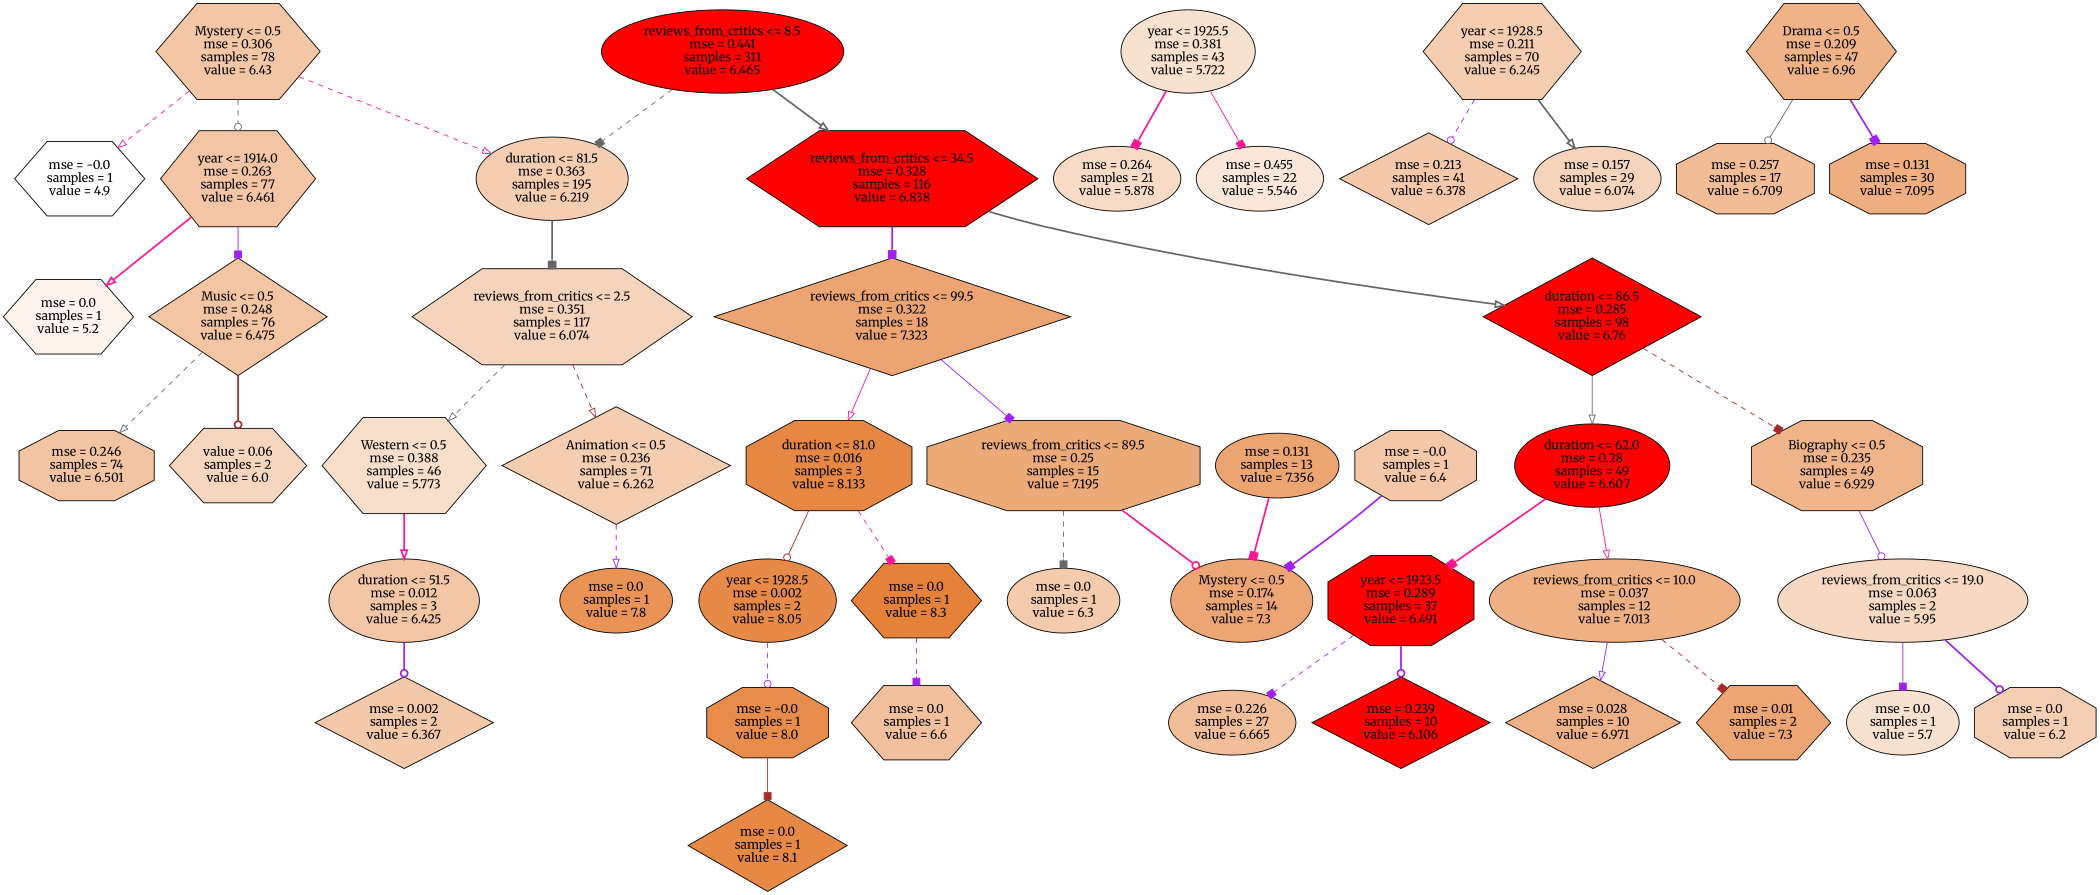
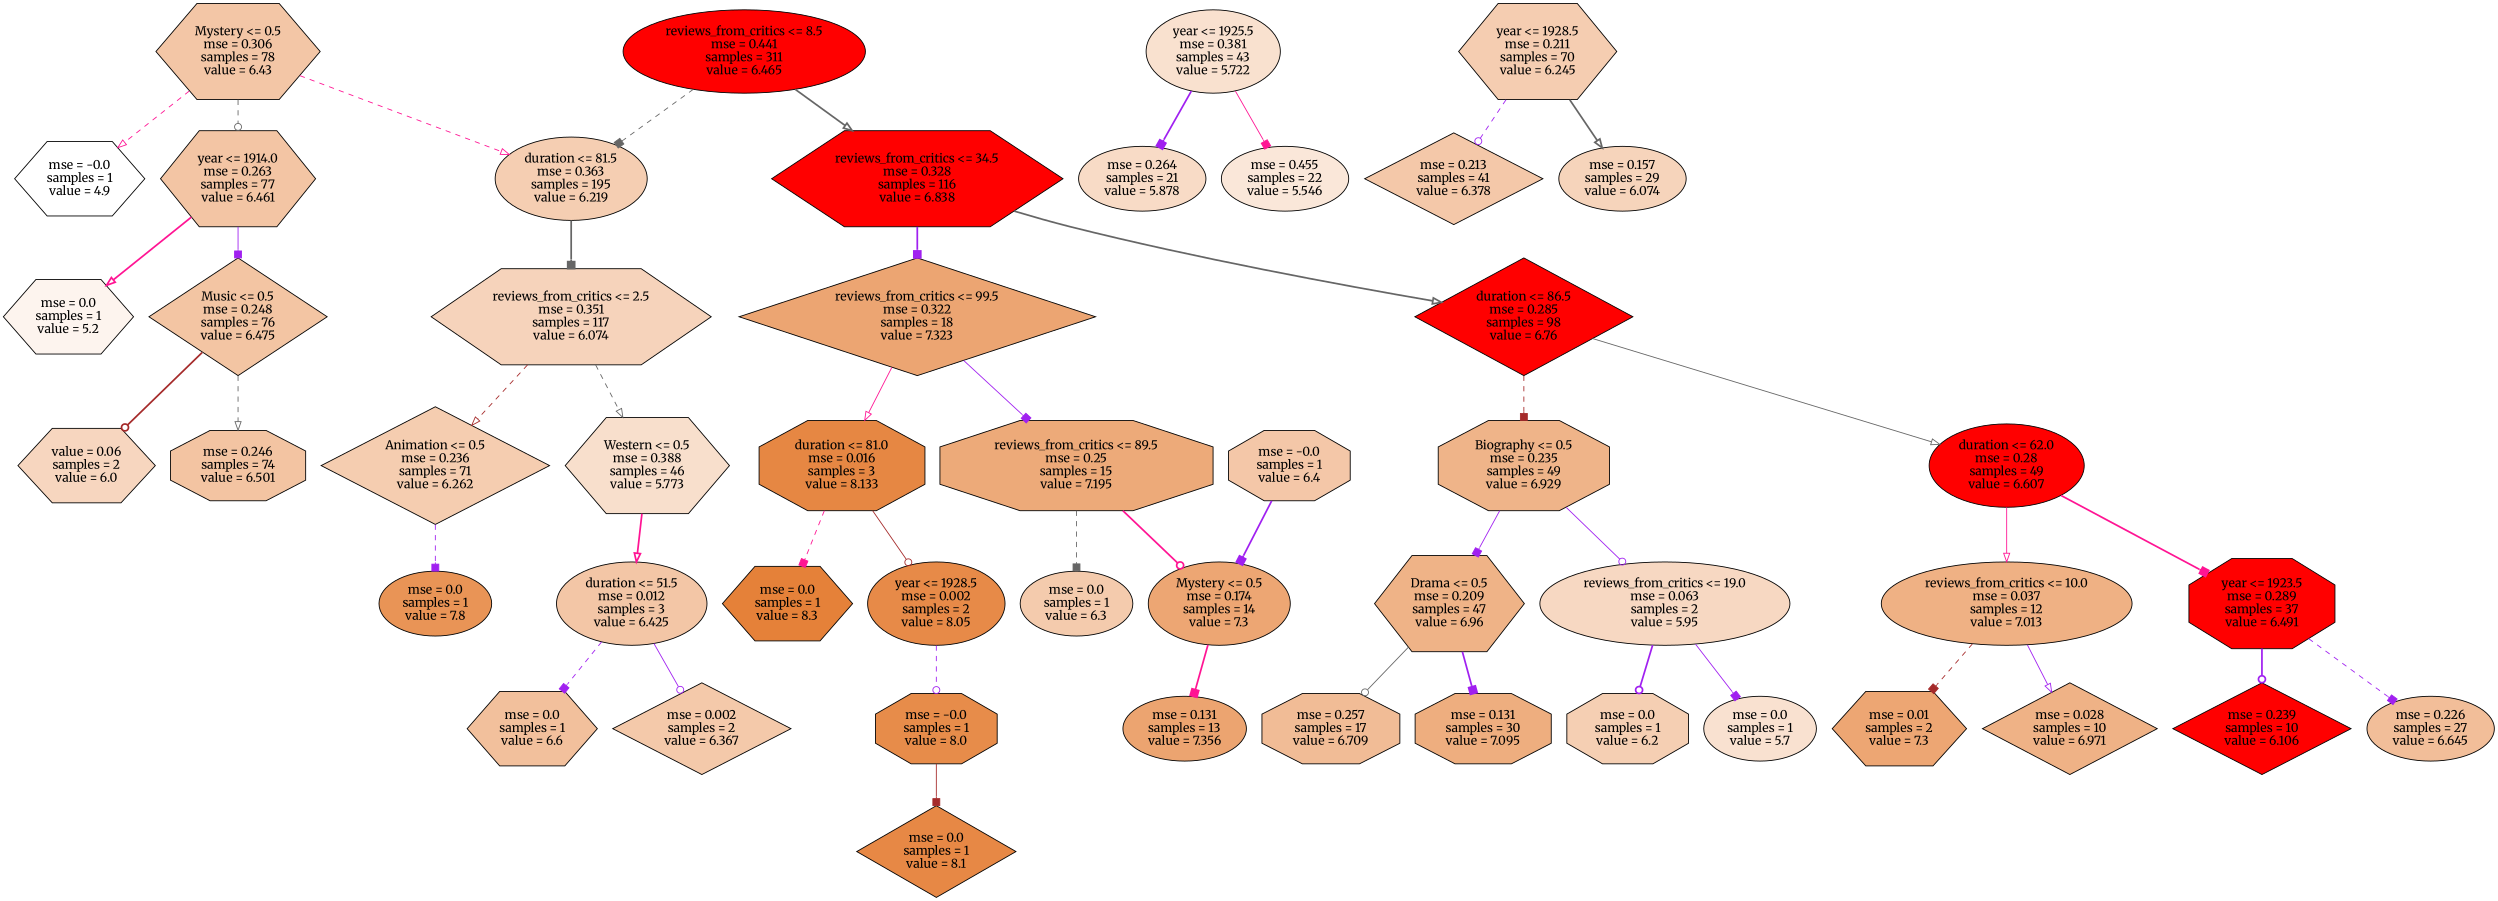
(1152, 115) -> (1178, 115)
(1262, 524) -> (1202, 666)
none -> (1490, 529)
(616, 542) -> (435, 543)
(404, 656) -> (666, 665)
(916, 657) -> (585, 663)
(1232, 723) -> (2431, 729)
